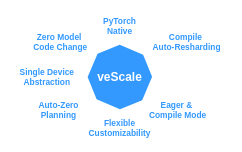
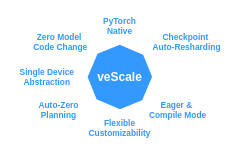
(187, 42) -> (187, 42)
